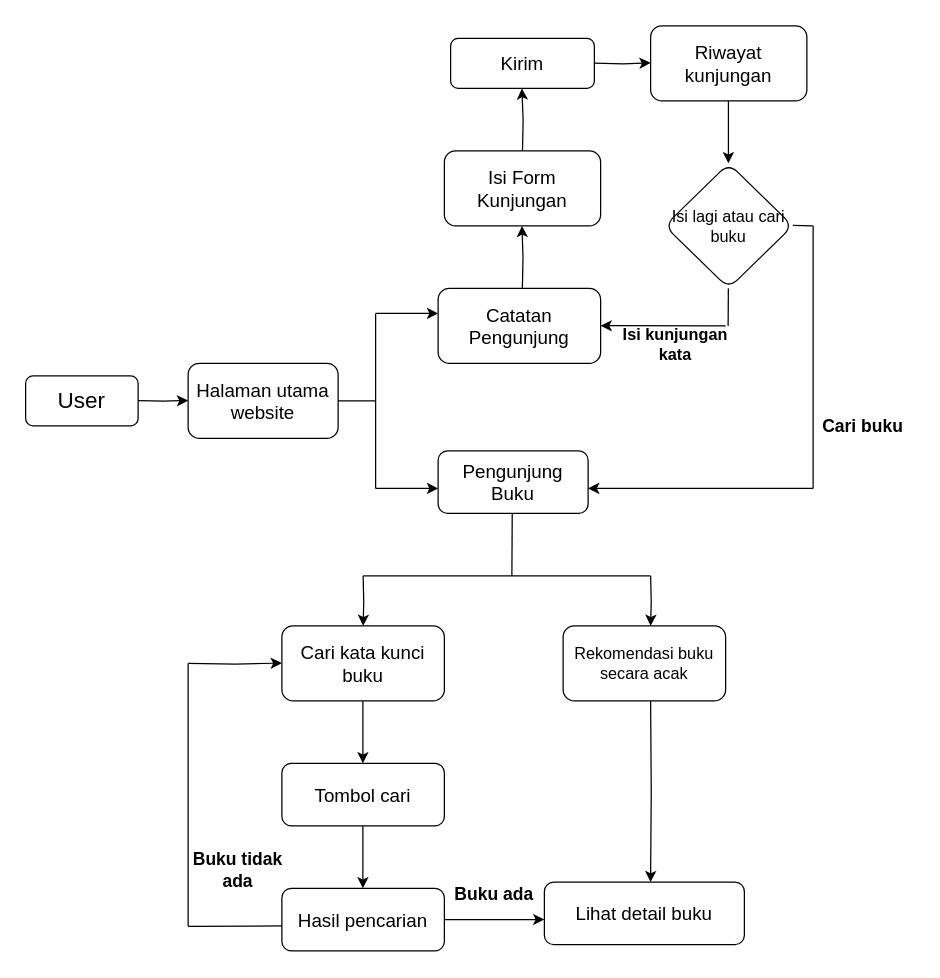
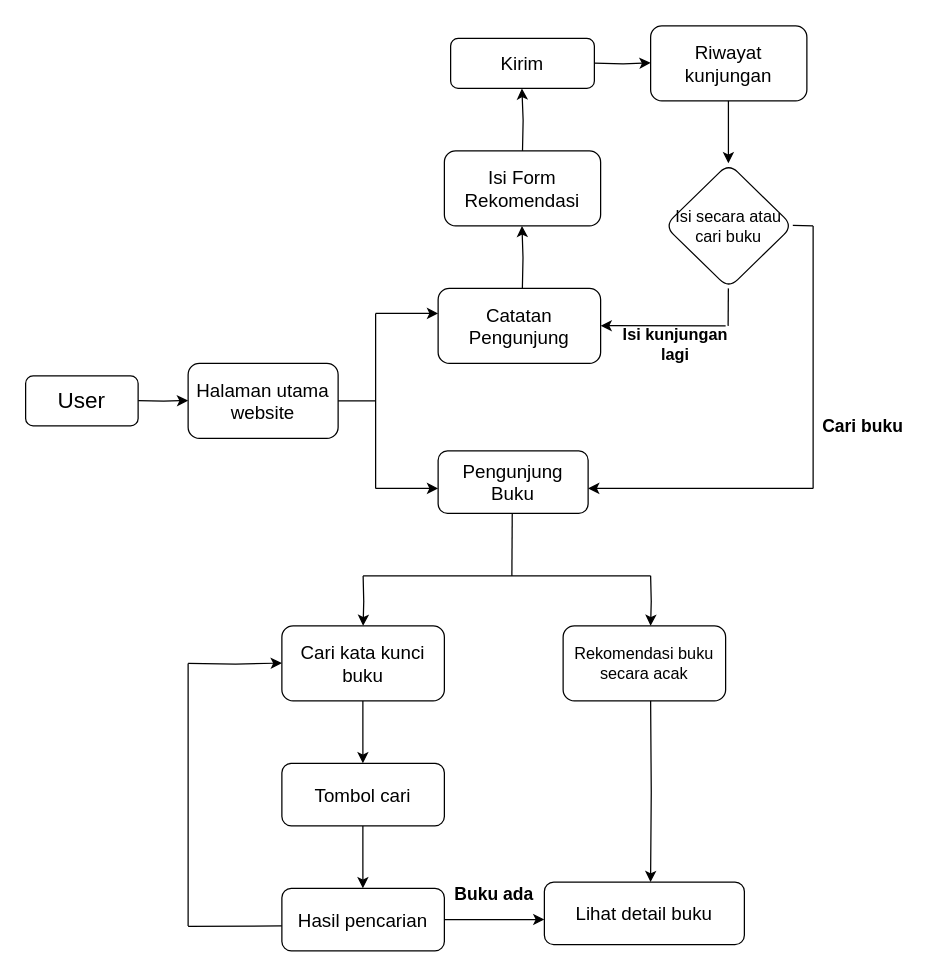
(523, 188) -> (523, 188)
(729, 226) -> (729, 226)
(676, 344) -> (676, 344)
(238, 869) -> none
